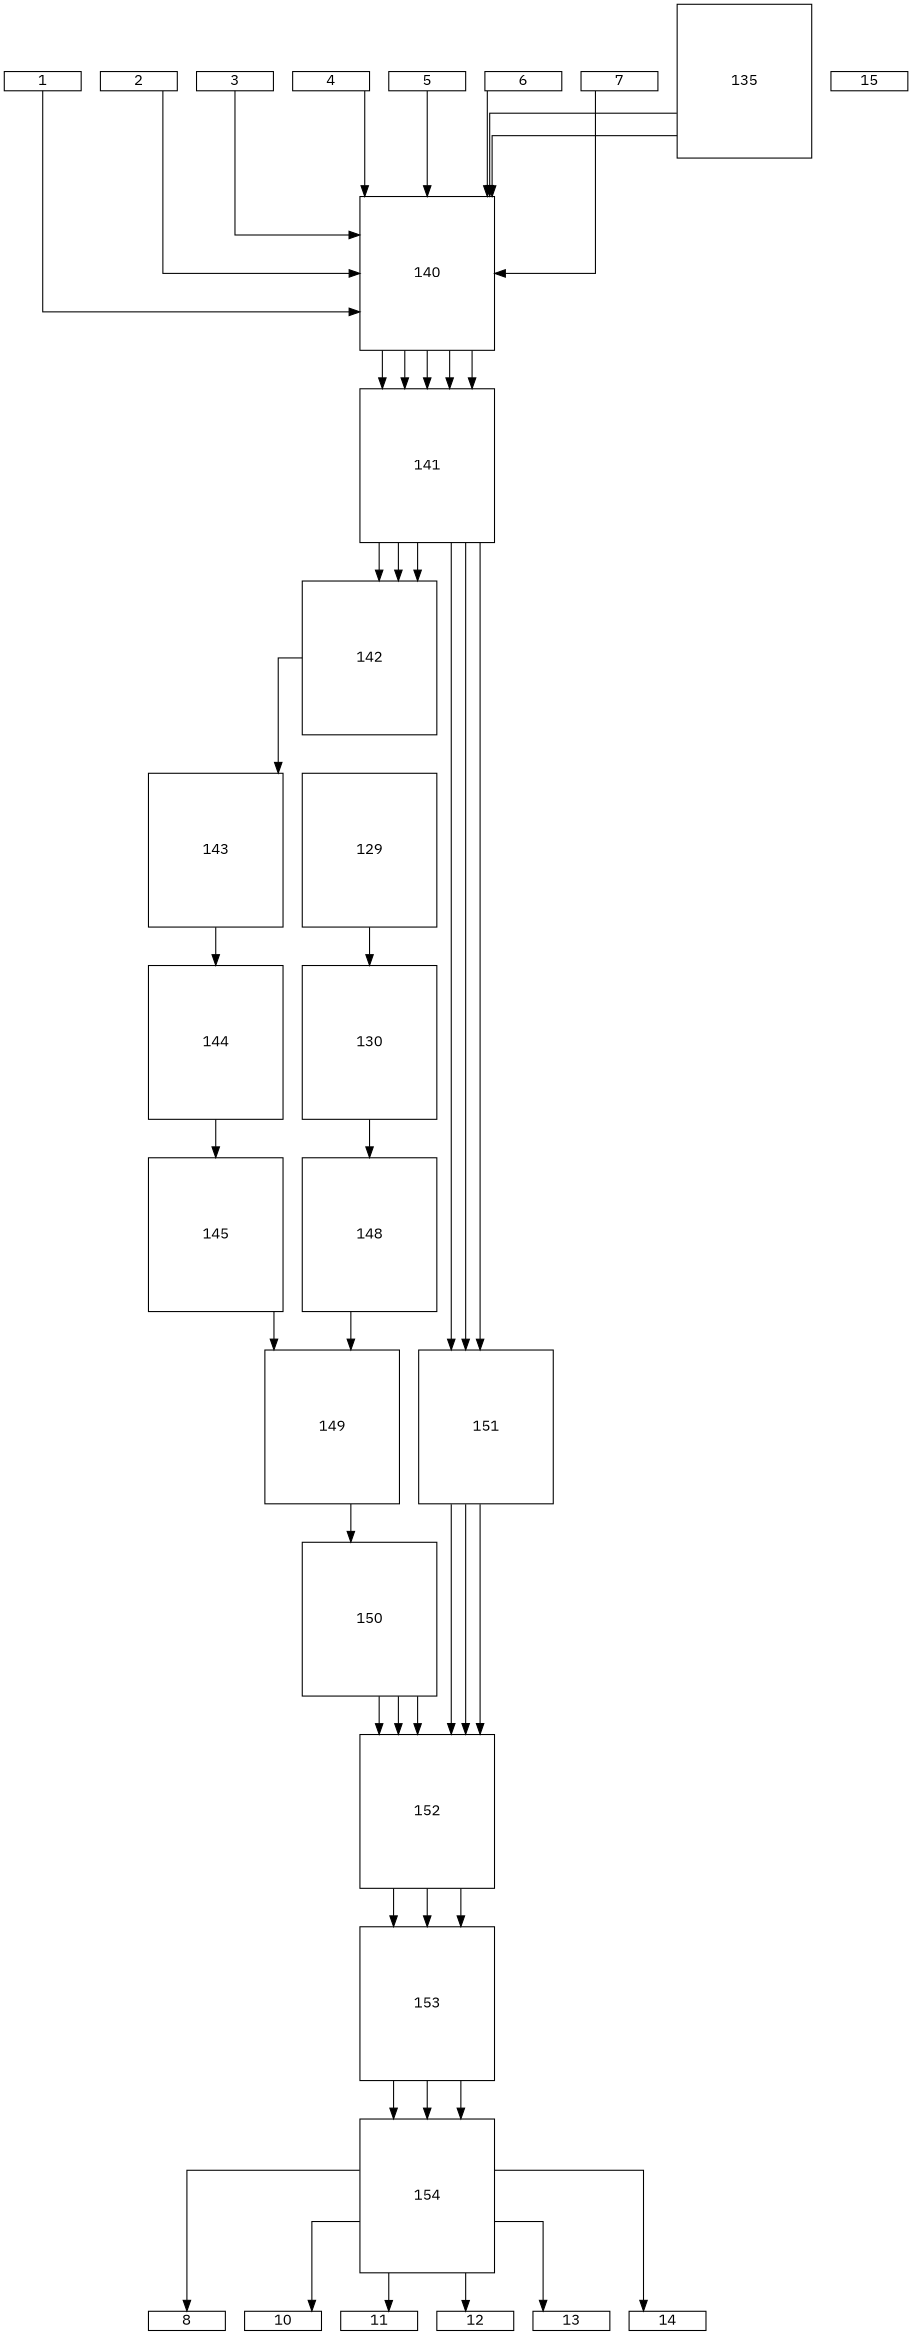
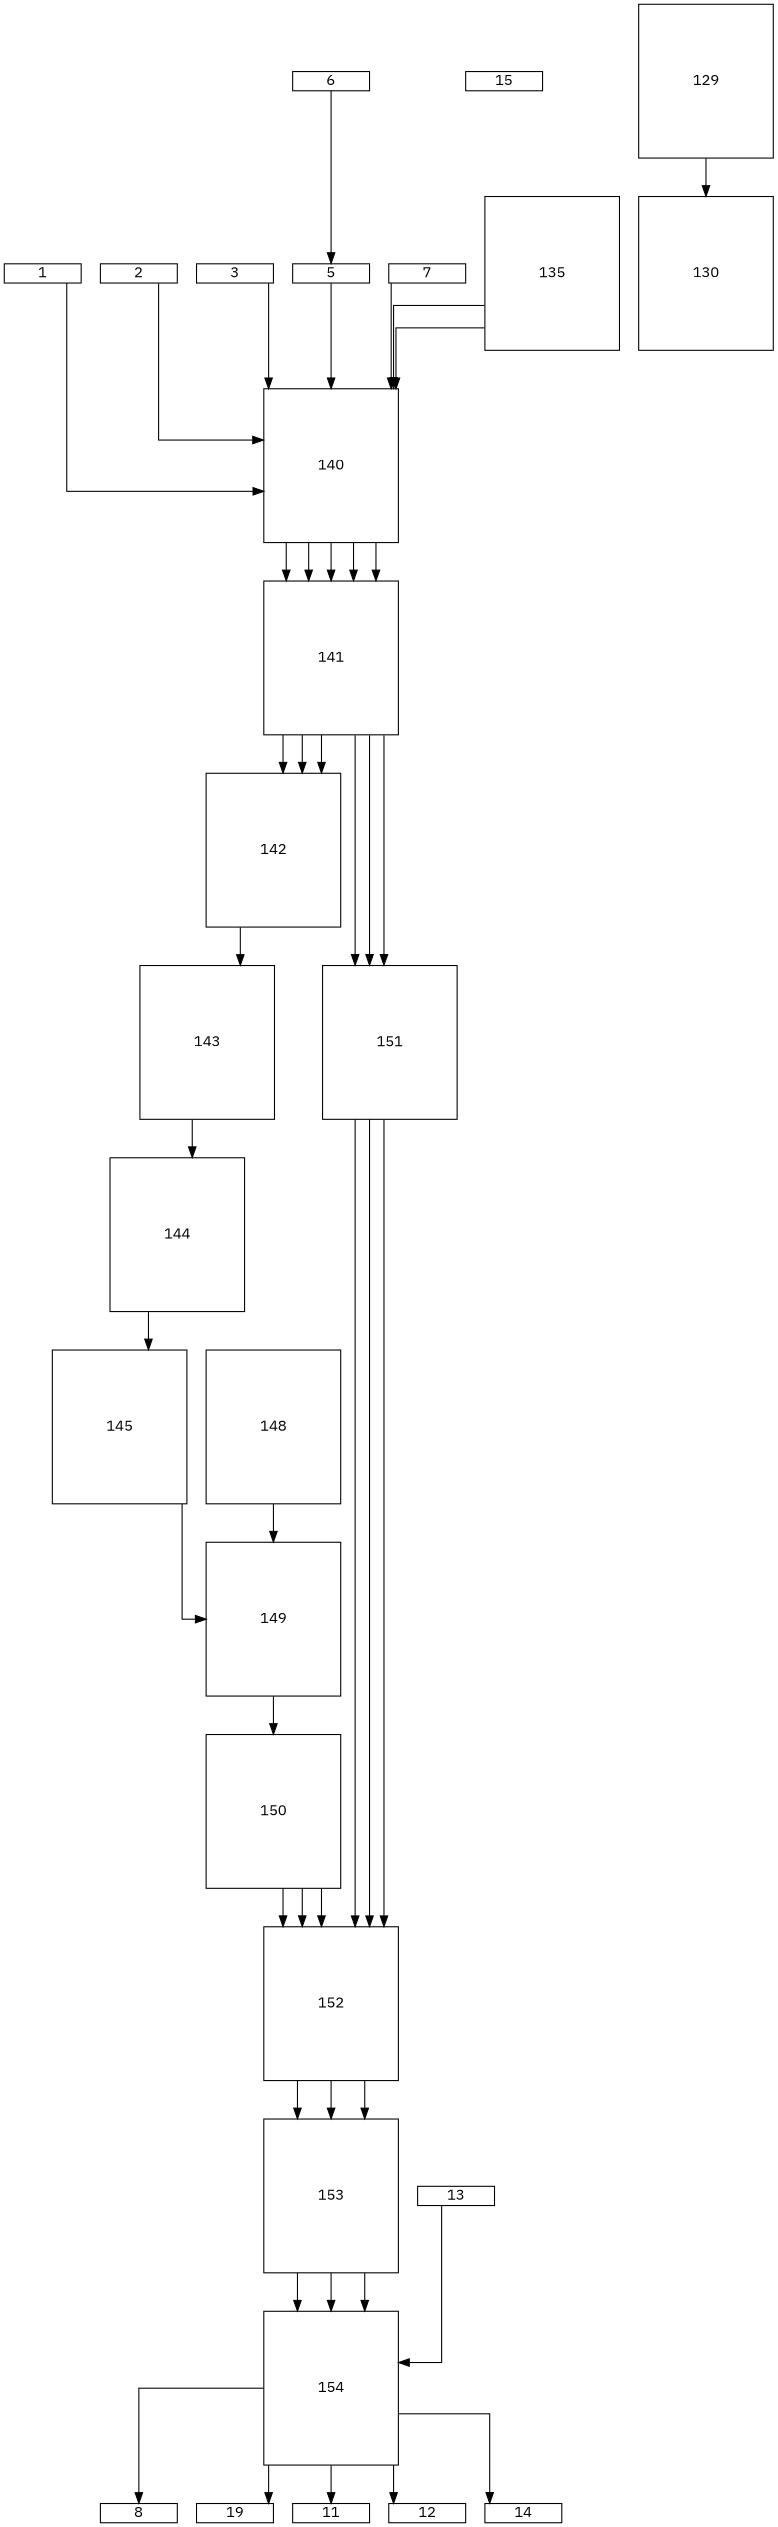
(331, 81) -> none
(487, 138) -> (331, 172)
(370, 1133) -> none
(543, 2237) -> (442, 2300)
(283, 2321) -> (235, 2513)
